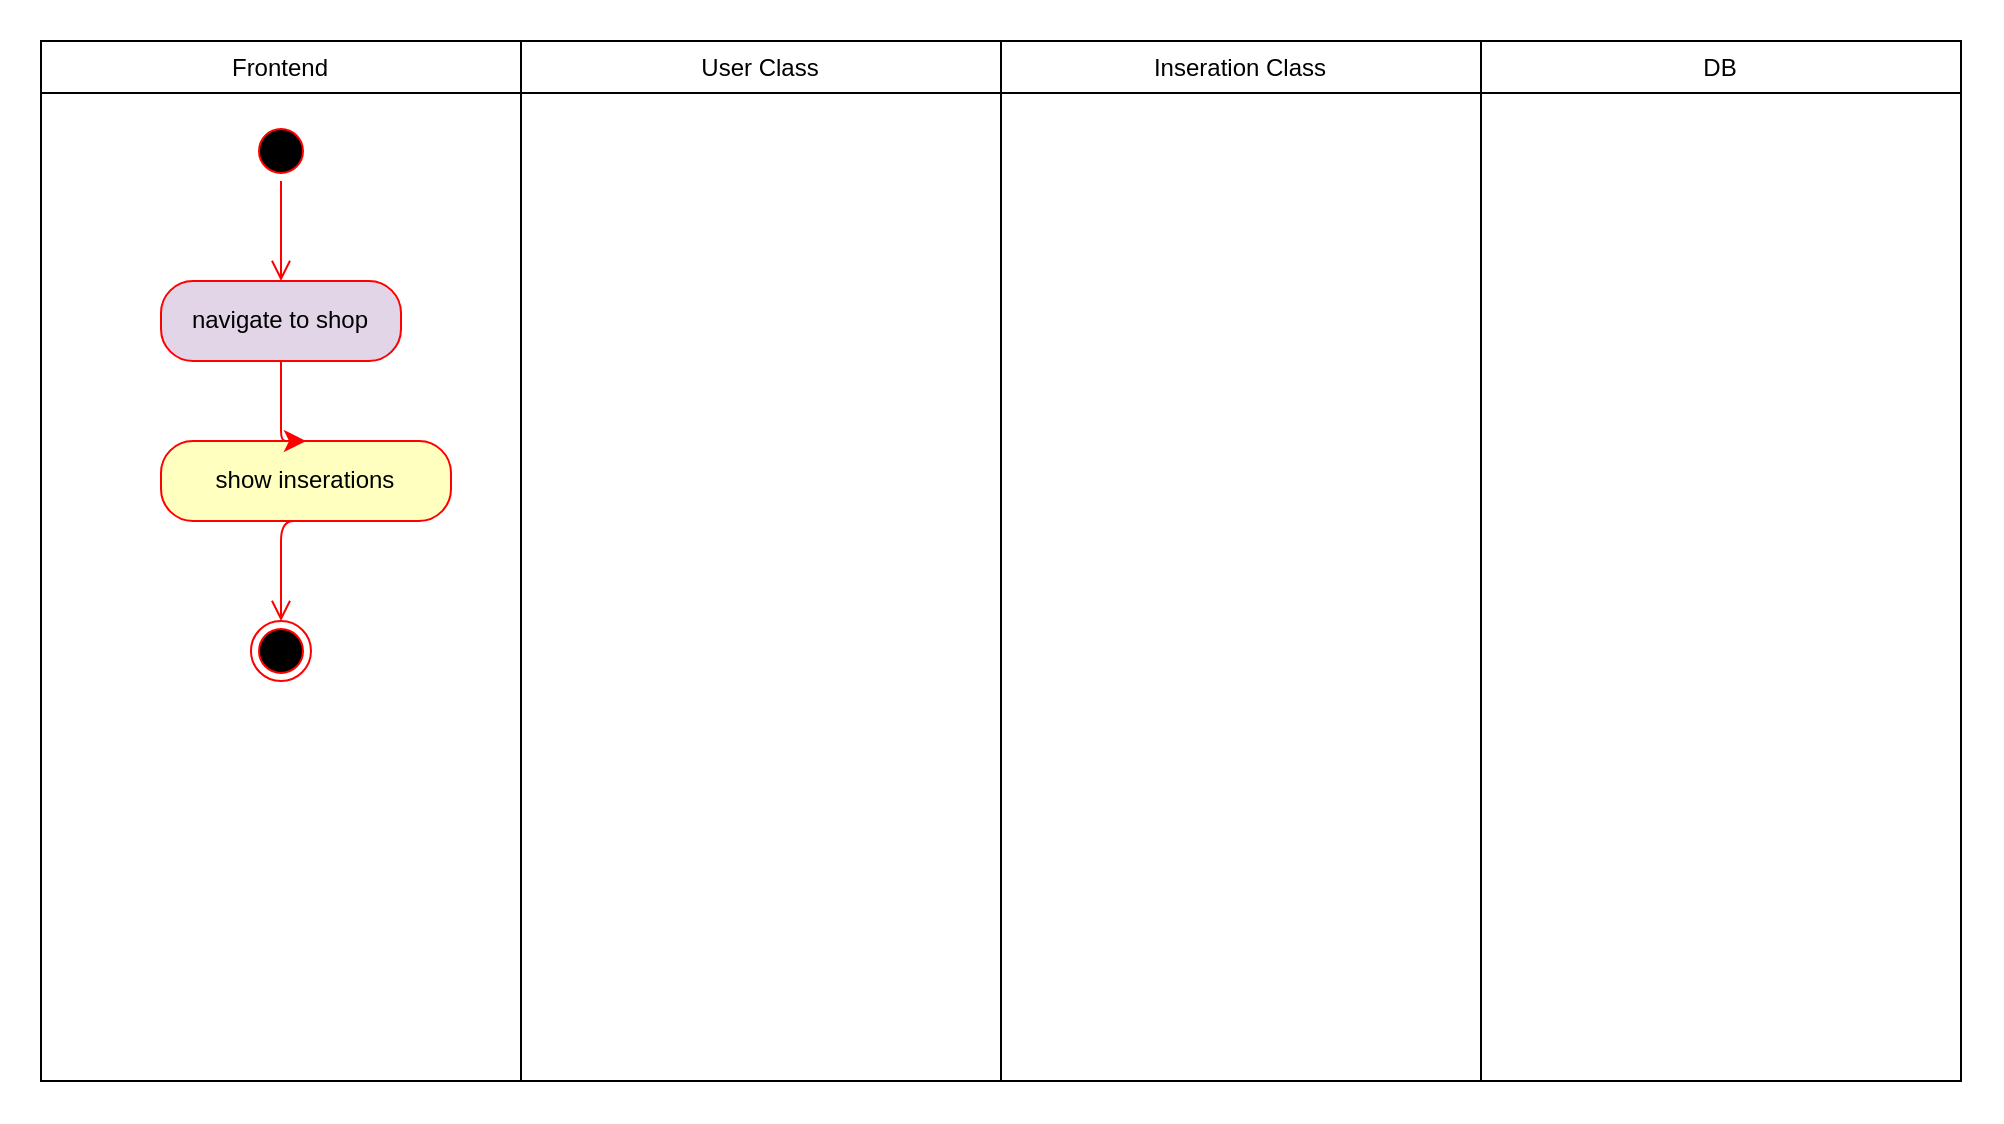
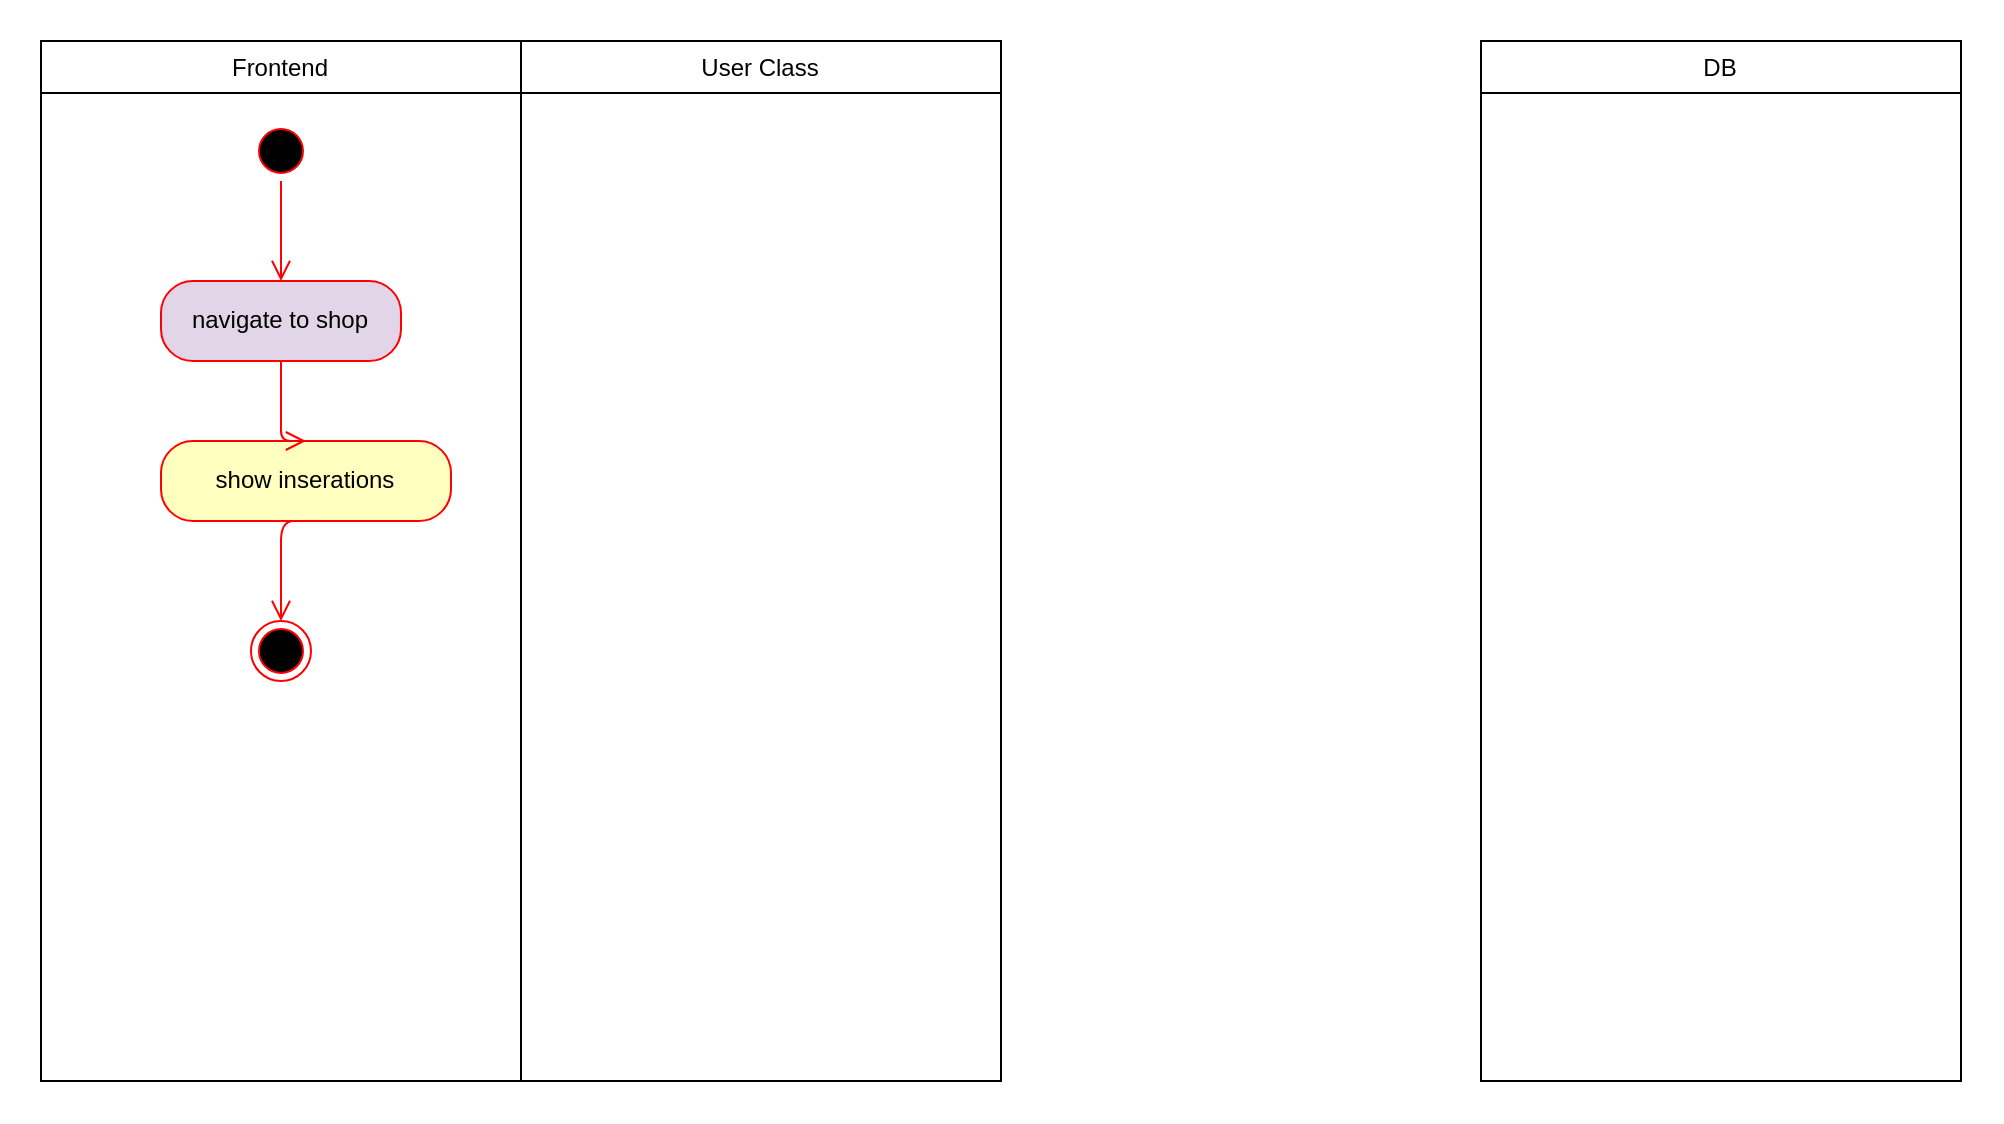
(283, 440) -> (289, 441)
(1241, 561) -> none
